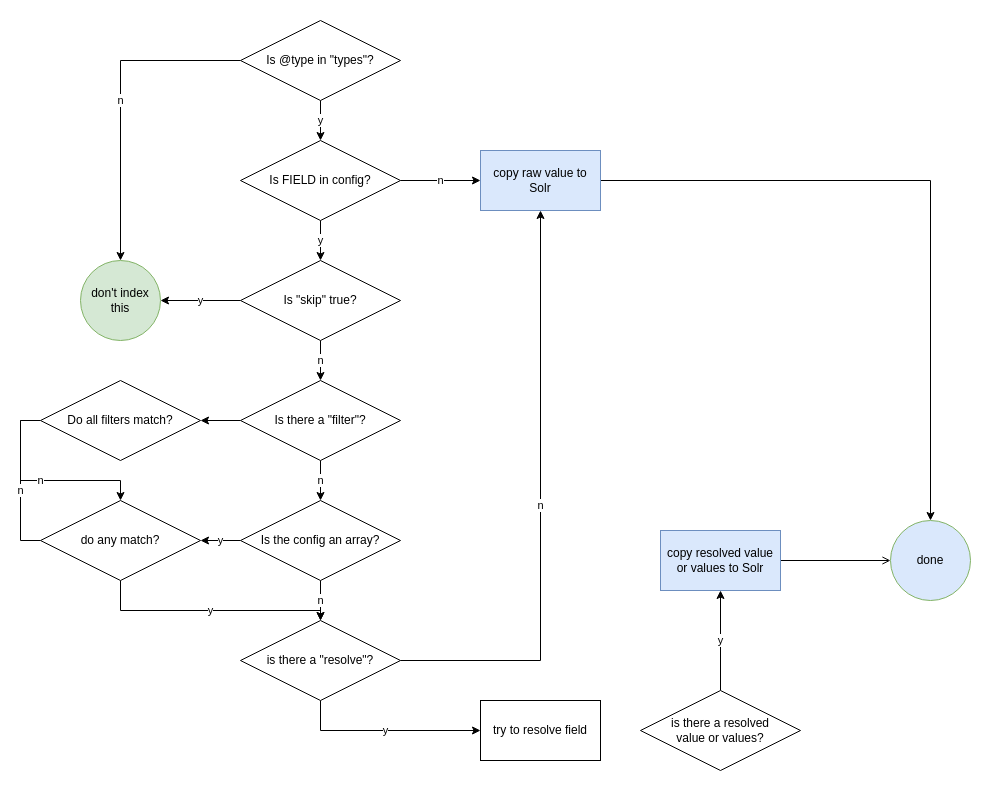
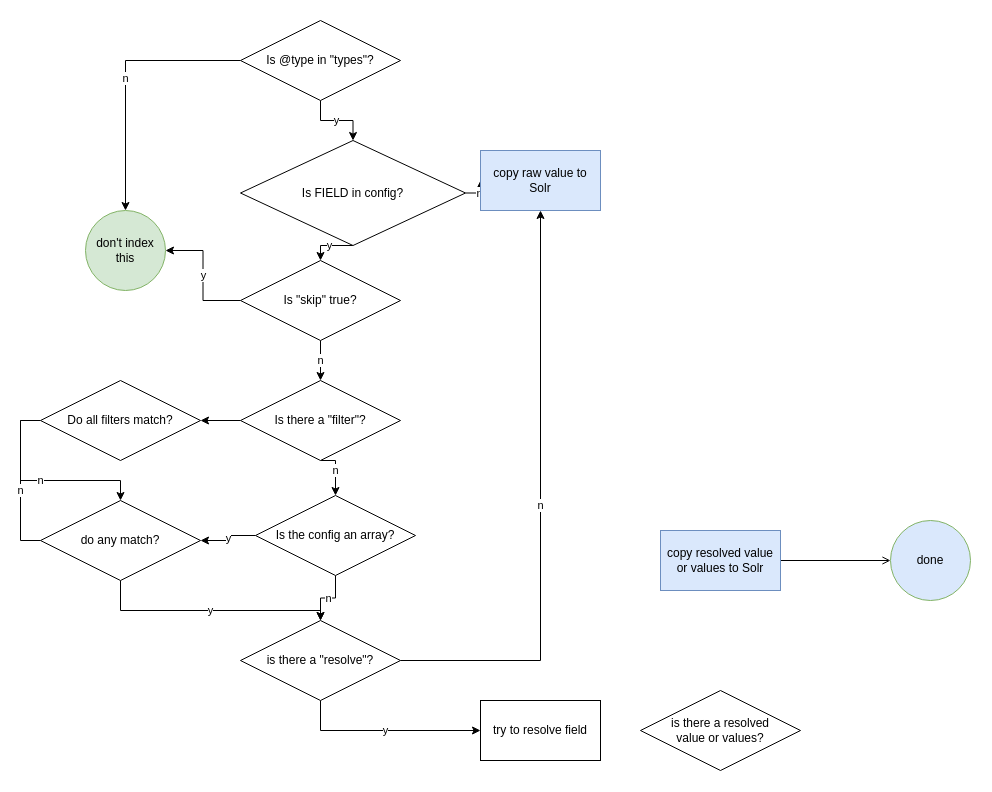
(321, 181) -> (353, 193)
(931, 182) -> none
(121, 301) -> (126, 251)
(321, 541) -> (336, 536)
(721, 644) -> none
